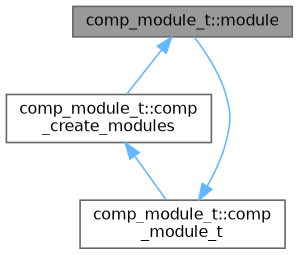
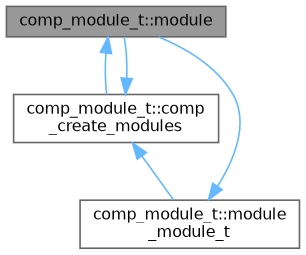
none -> (127, 57)
(183, 224) -> (190, 224)
